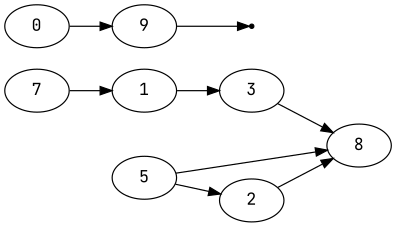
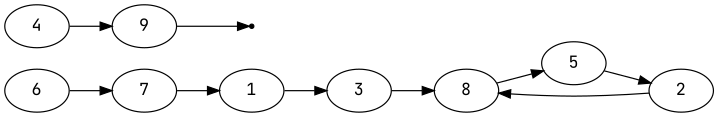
(37, 26) -> (37, 26)
none -> (37, 91)
(246, 163) -> (514, 78)
